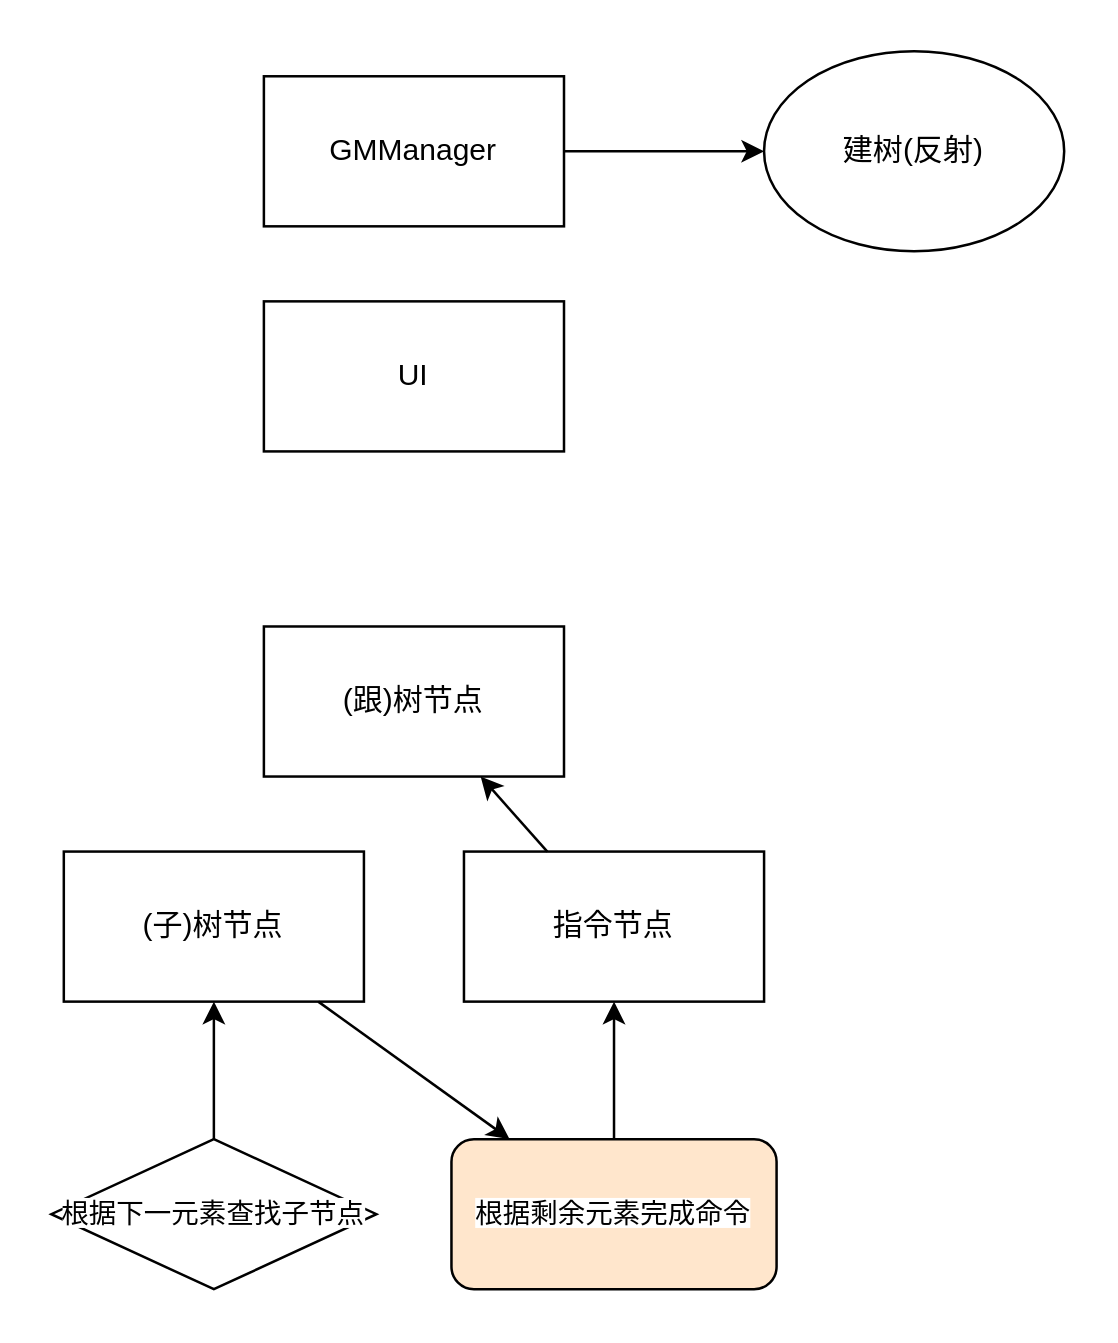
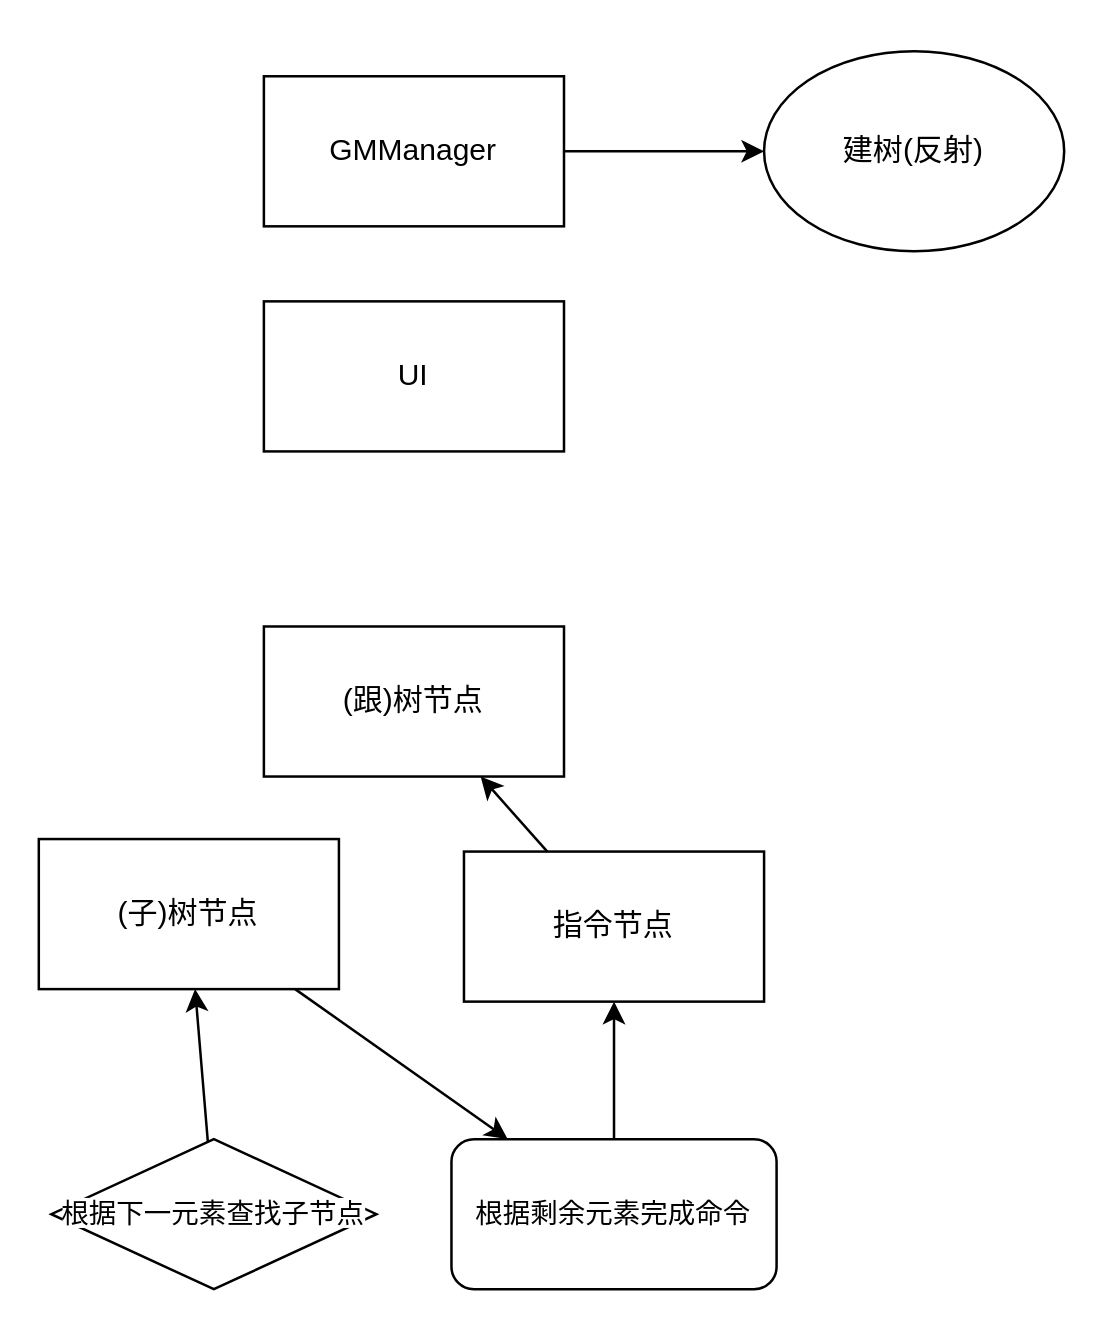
(214, 926) -> (189, 914)
(614, 1214) -> (614, 1214)
